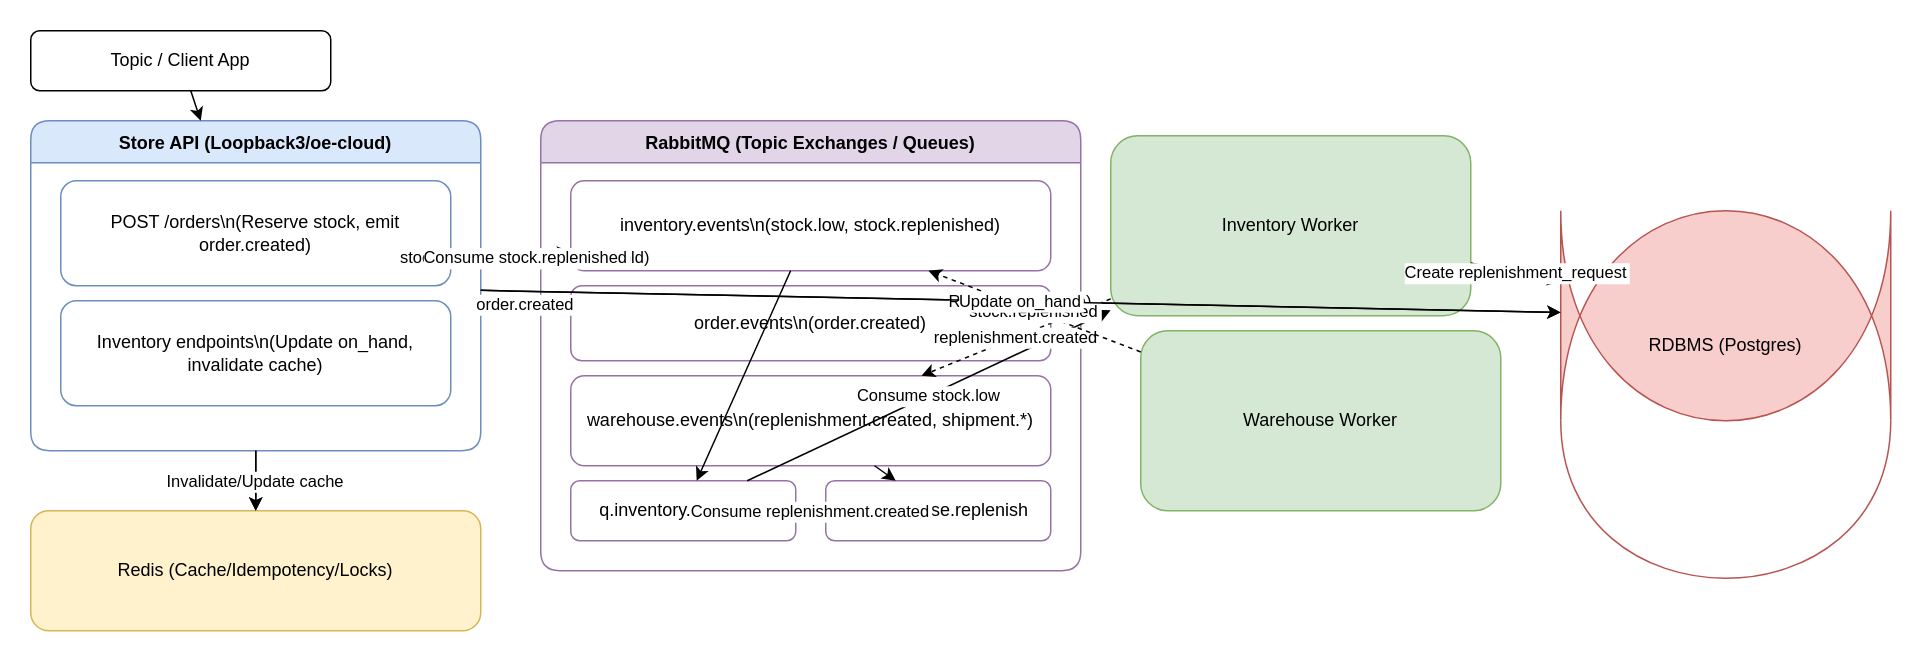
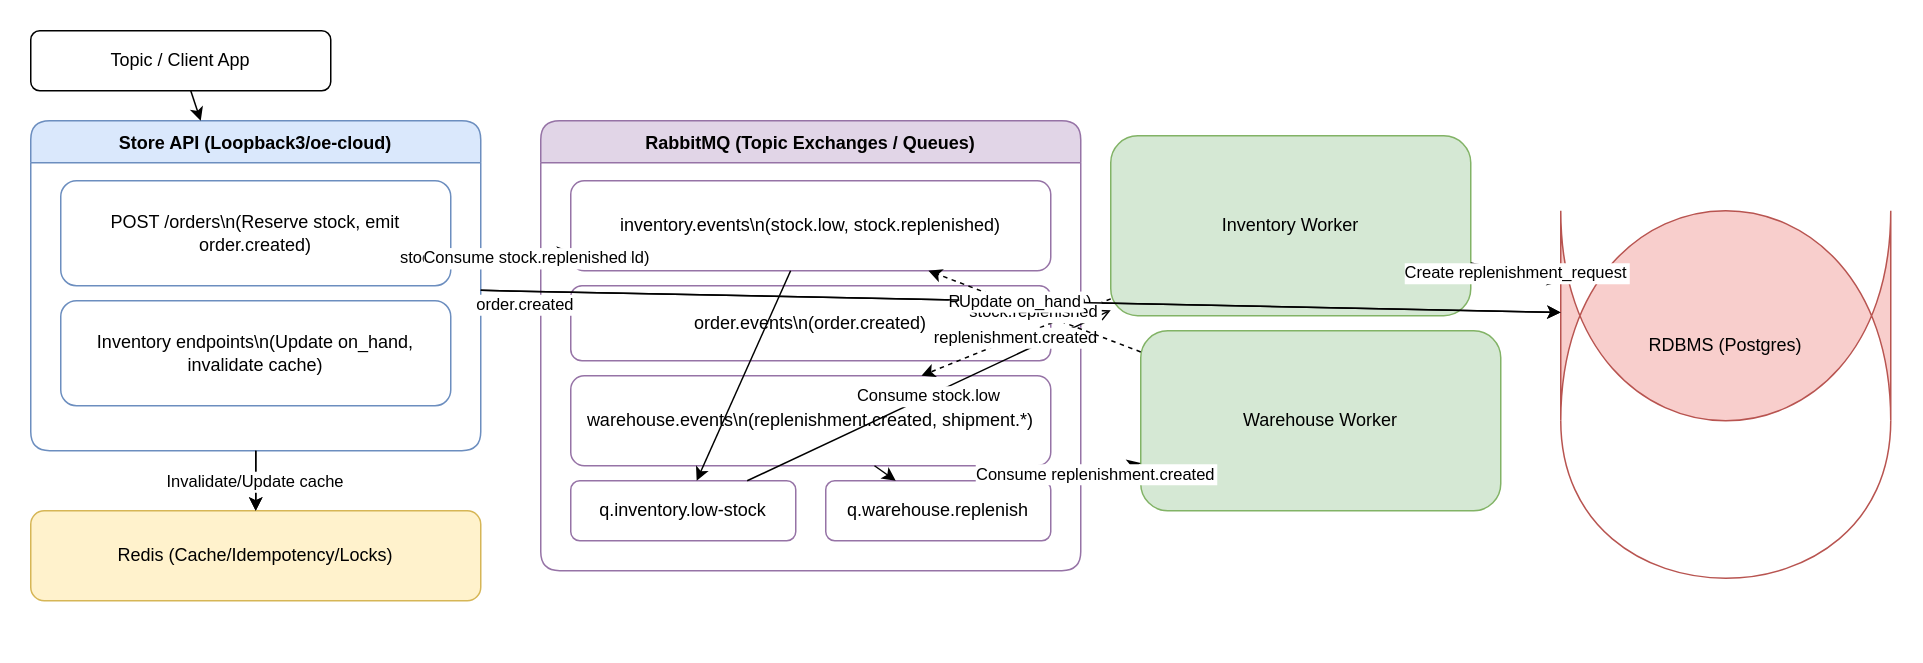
(1101, 315) -> (1103, 314)
(816, 511) -> (1090, 475)
(256, 571) -> (256, 556)
